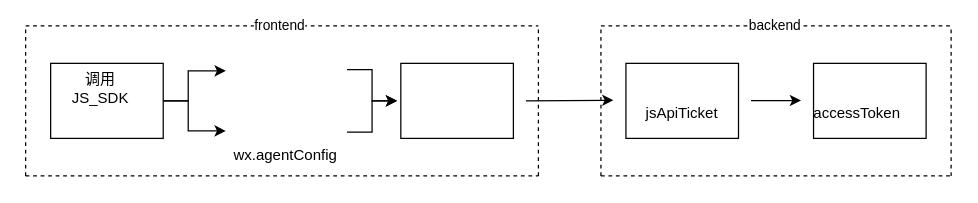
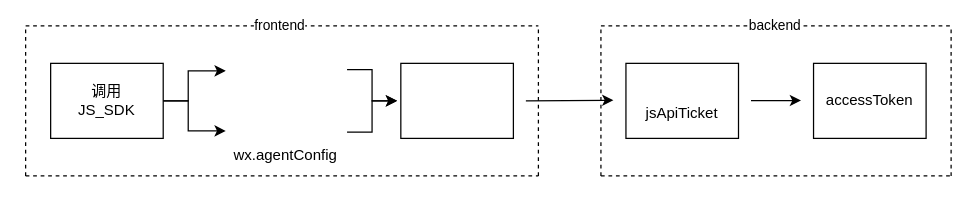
(101, 88) -> (107, 101)
(857, 113) -> (869, 101)
